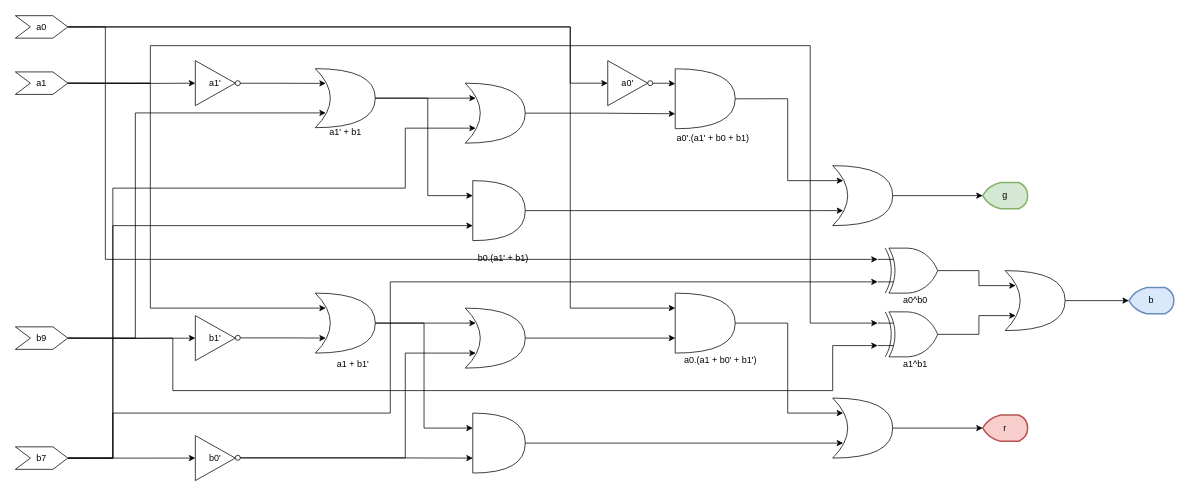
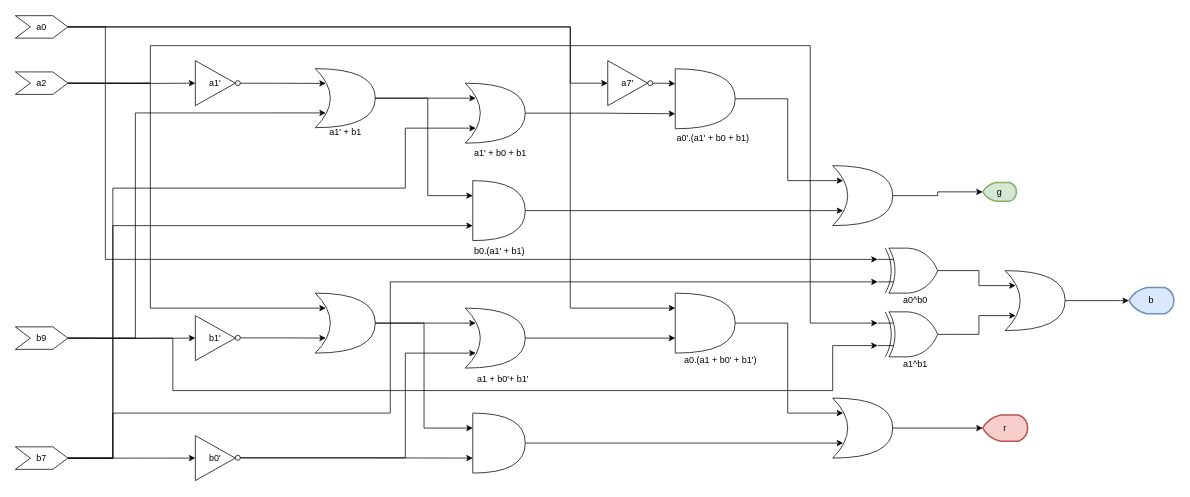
(42, 83) -> (42, 83)
(628, 83) -> (628, 83)
none -> (522, 158)
(1005, 195) -> (1000, 192)
(507, 263) -> (503, 255)
(353, 364) -> none
none -> (503, 379)
